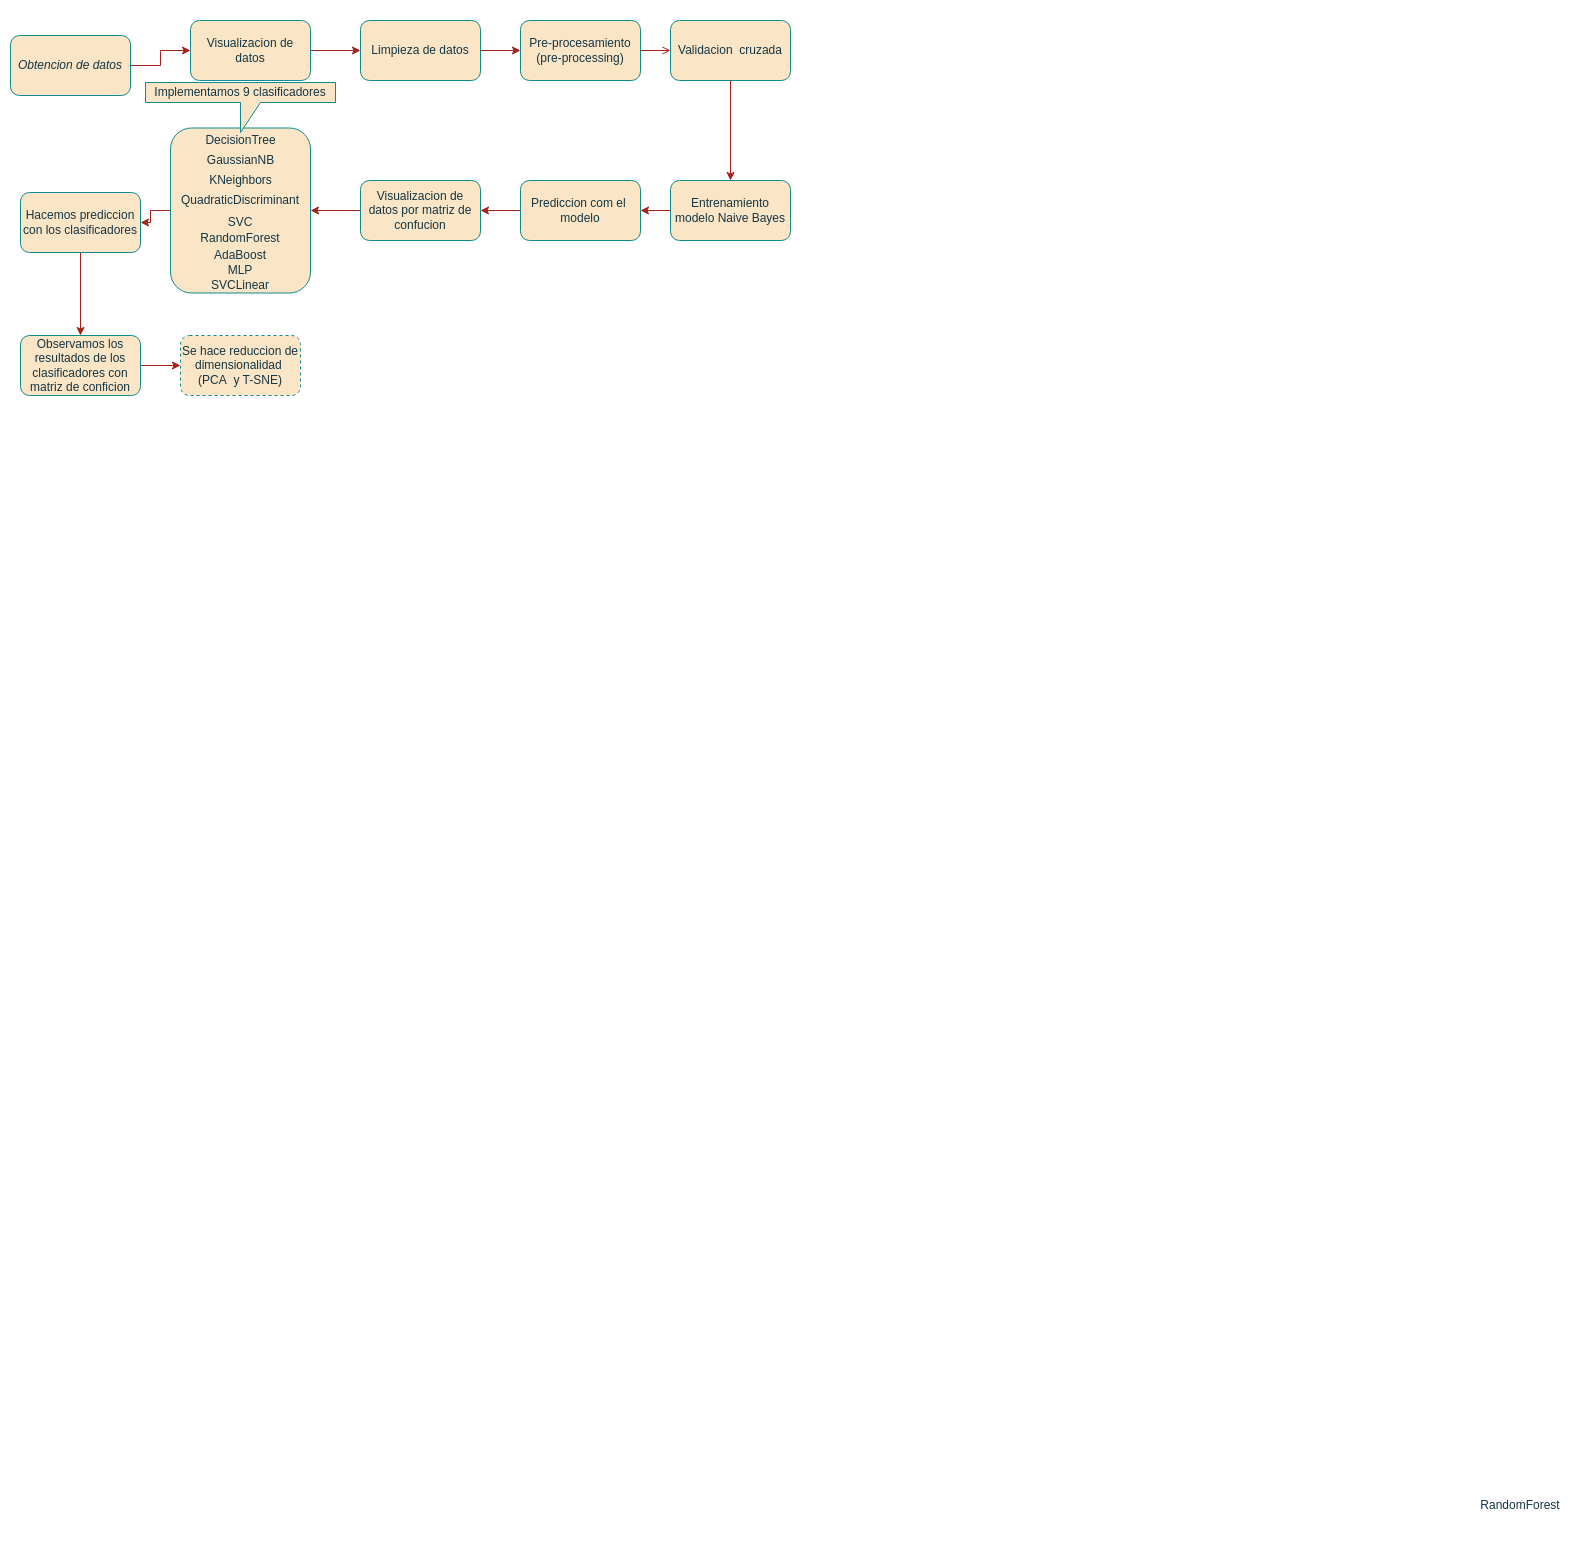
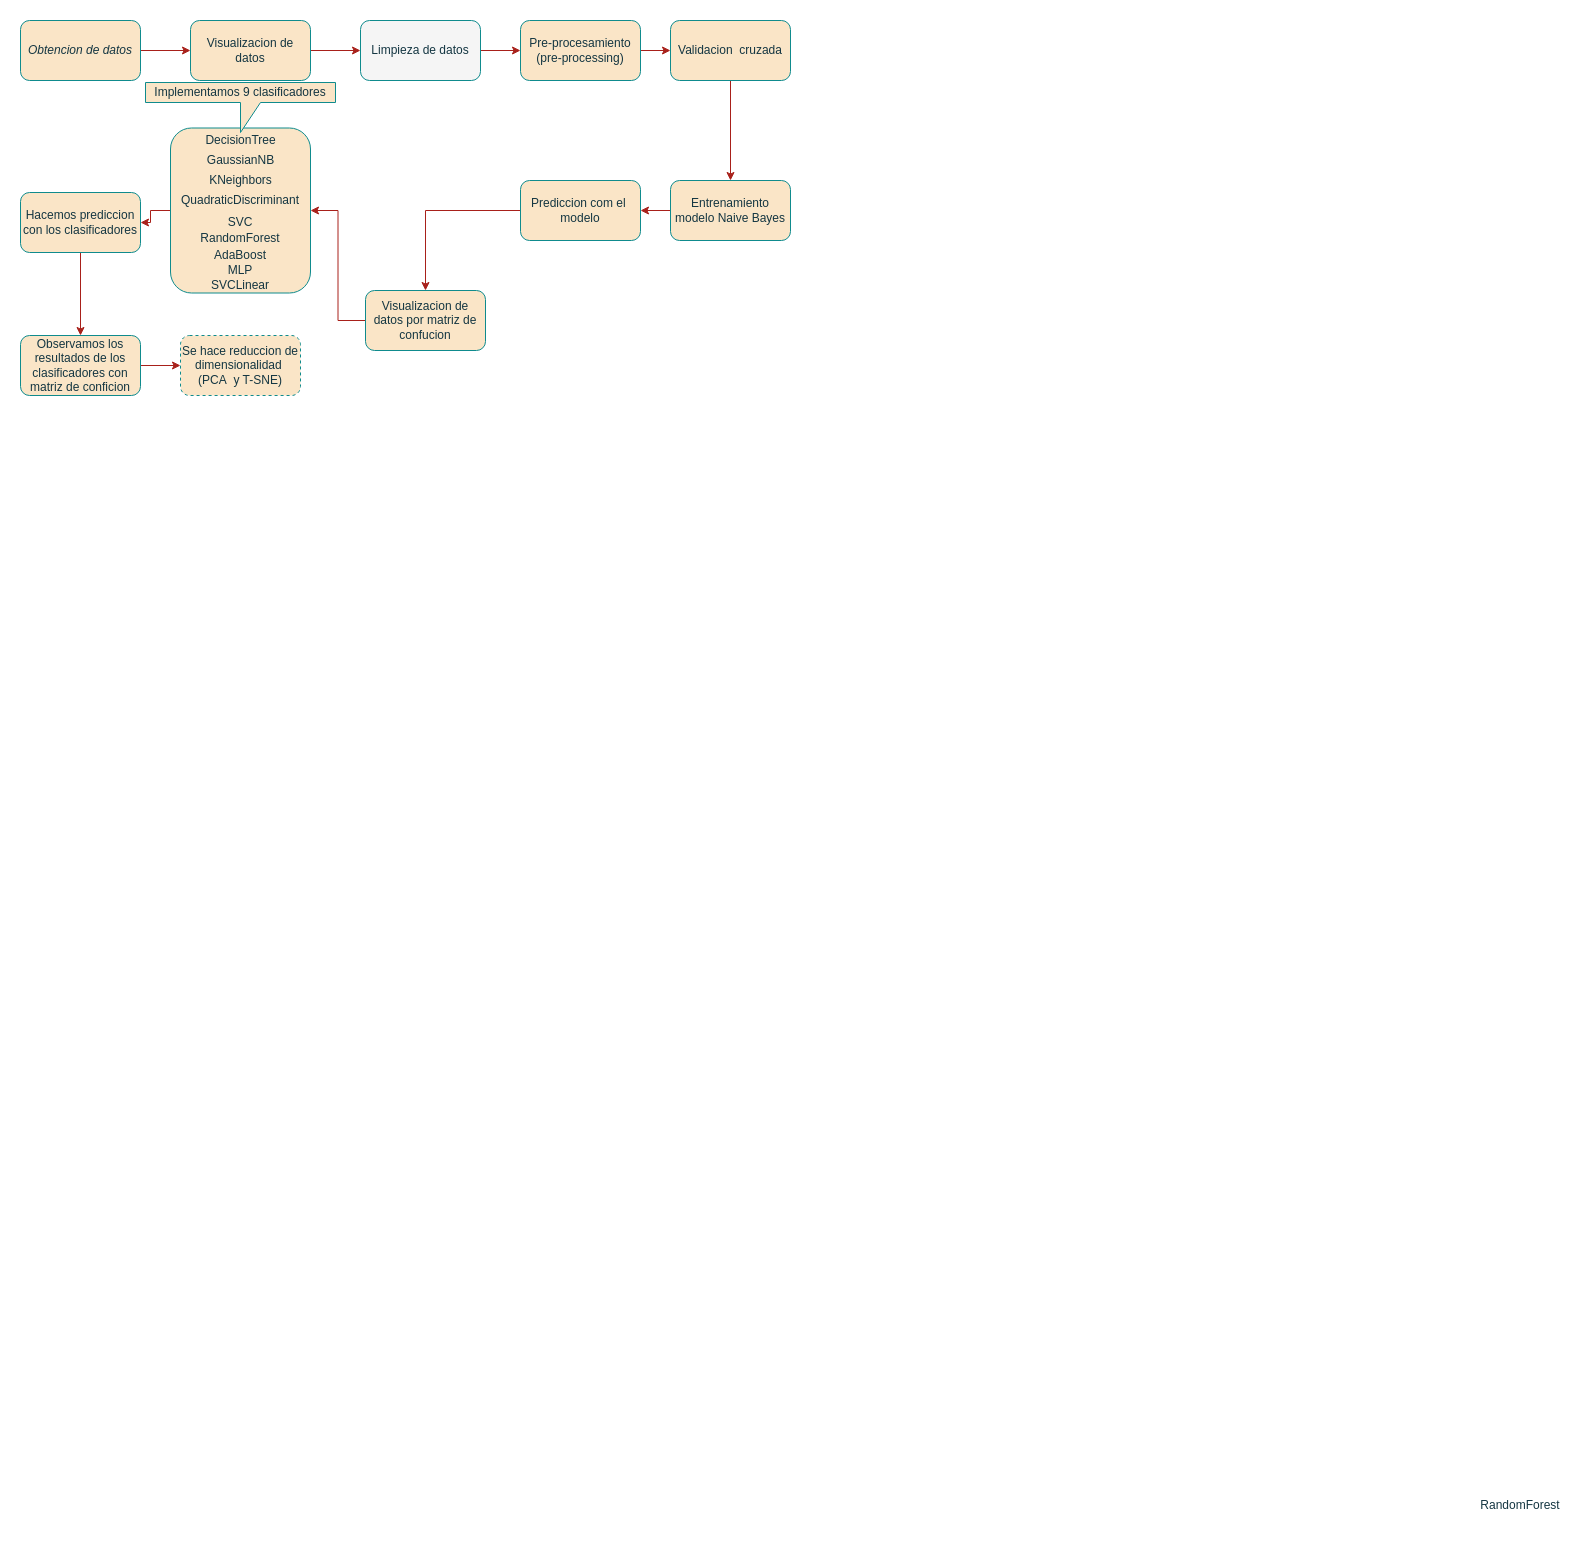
(421, 51) -> (421, 51)
(664, 51) -> (662, 51)
(71, 66) -> (81, 51)
(421, 211) -> (426, 321)
